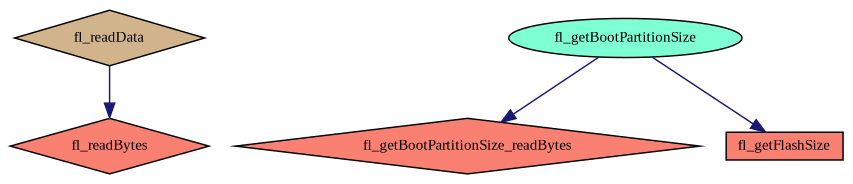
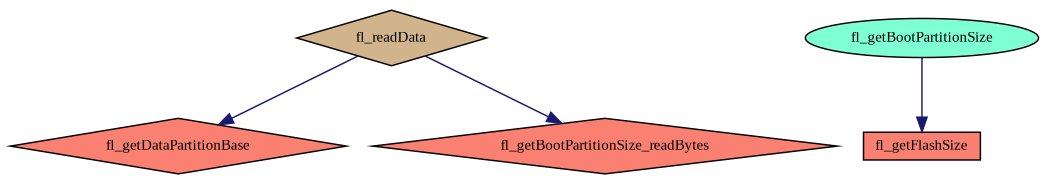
(556, 86) -> (487, 86)
(110, 146) -> (178, 146)
